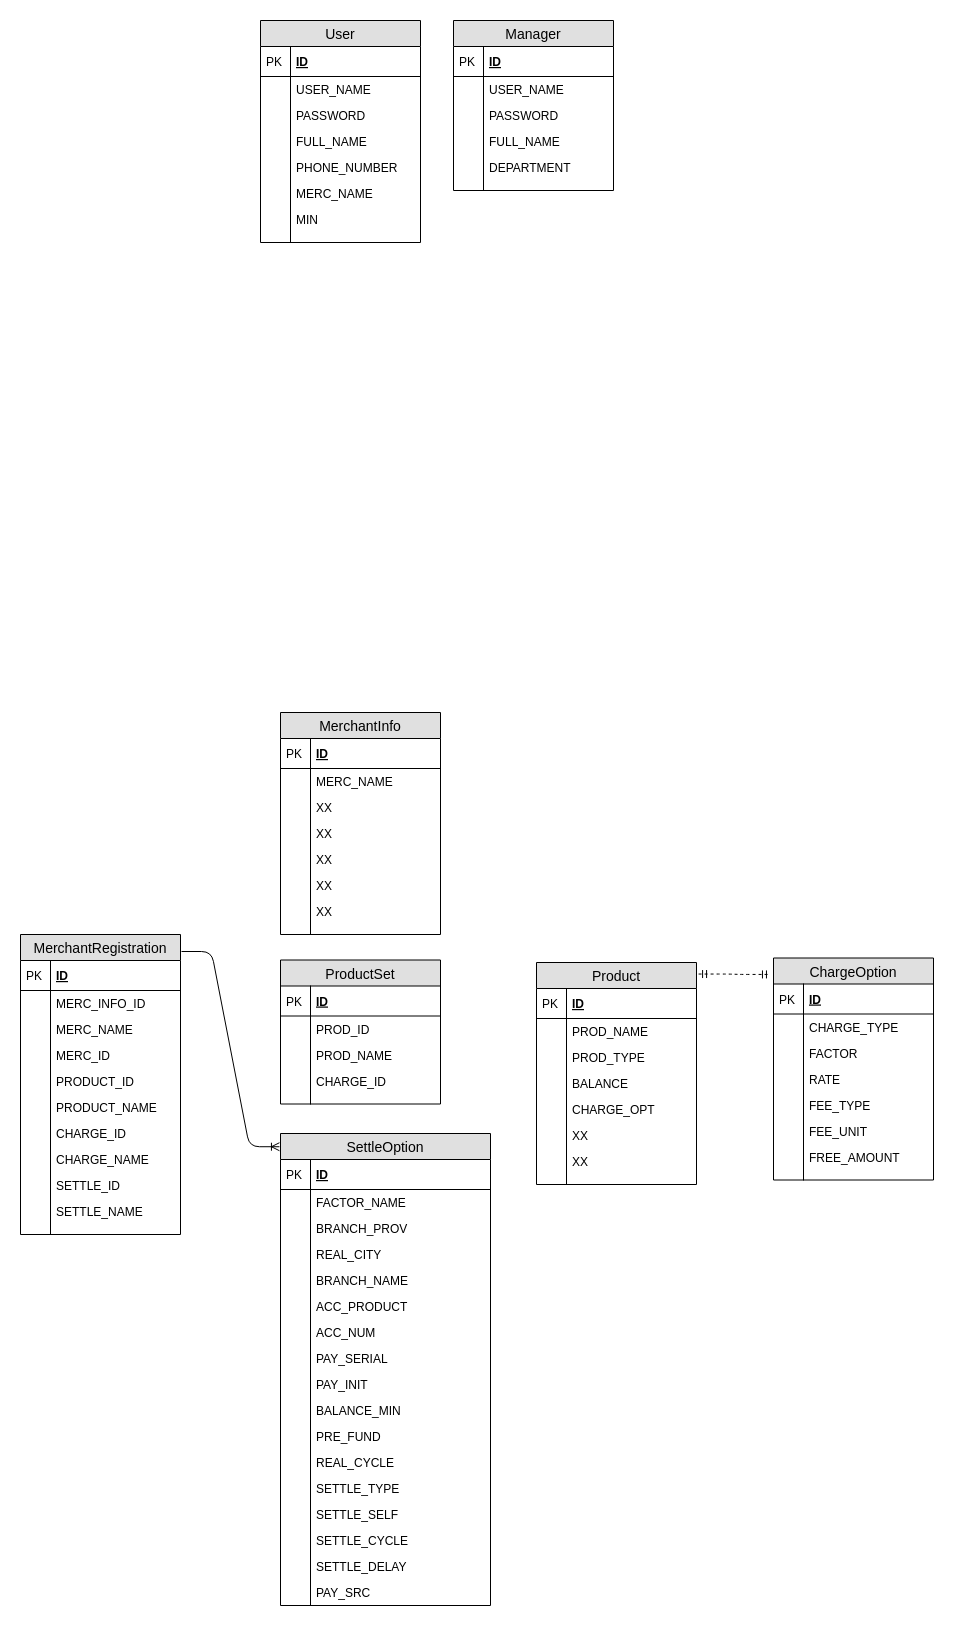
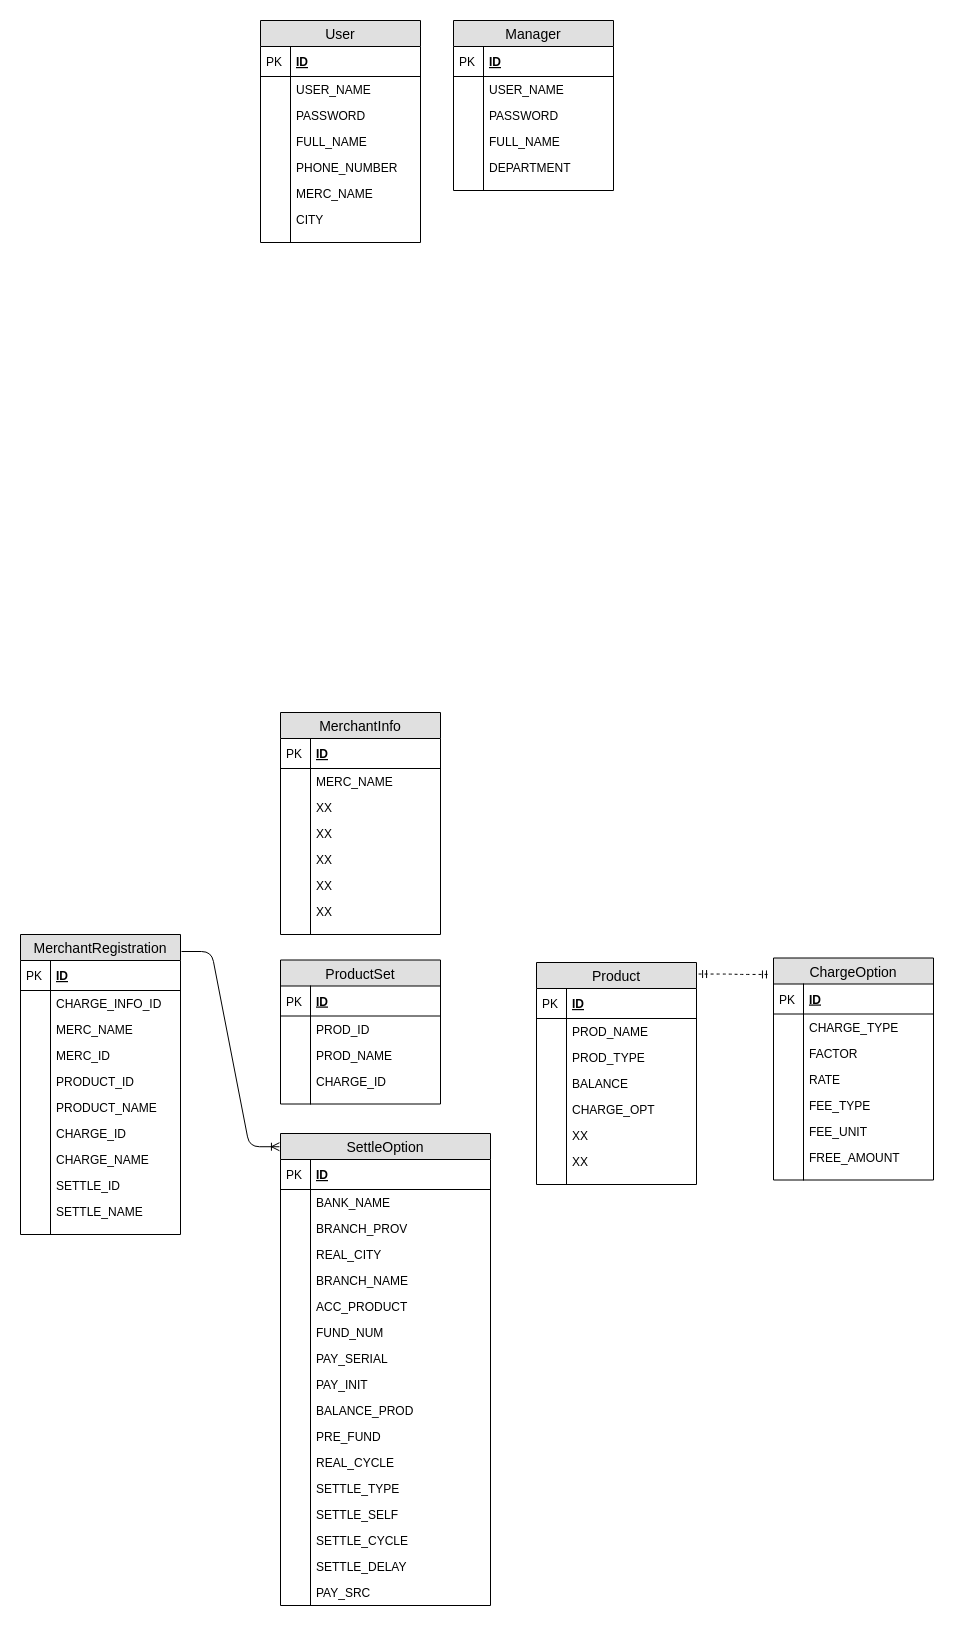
(306, 220) -> (309, 220)
(96, 1004) -> (103, 1004)
(353, 1203) -> (346, 1203)
(340, 1333) -> (343, 1333)
(353, 1411) -> (356, 1411)
